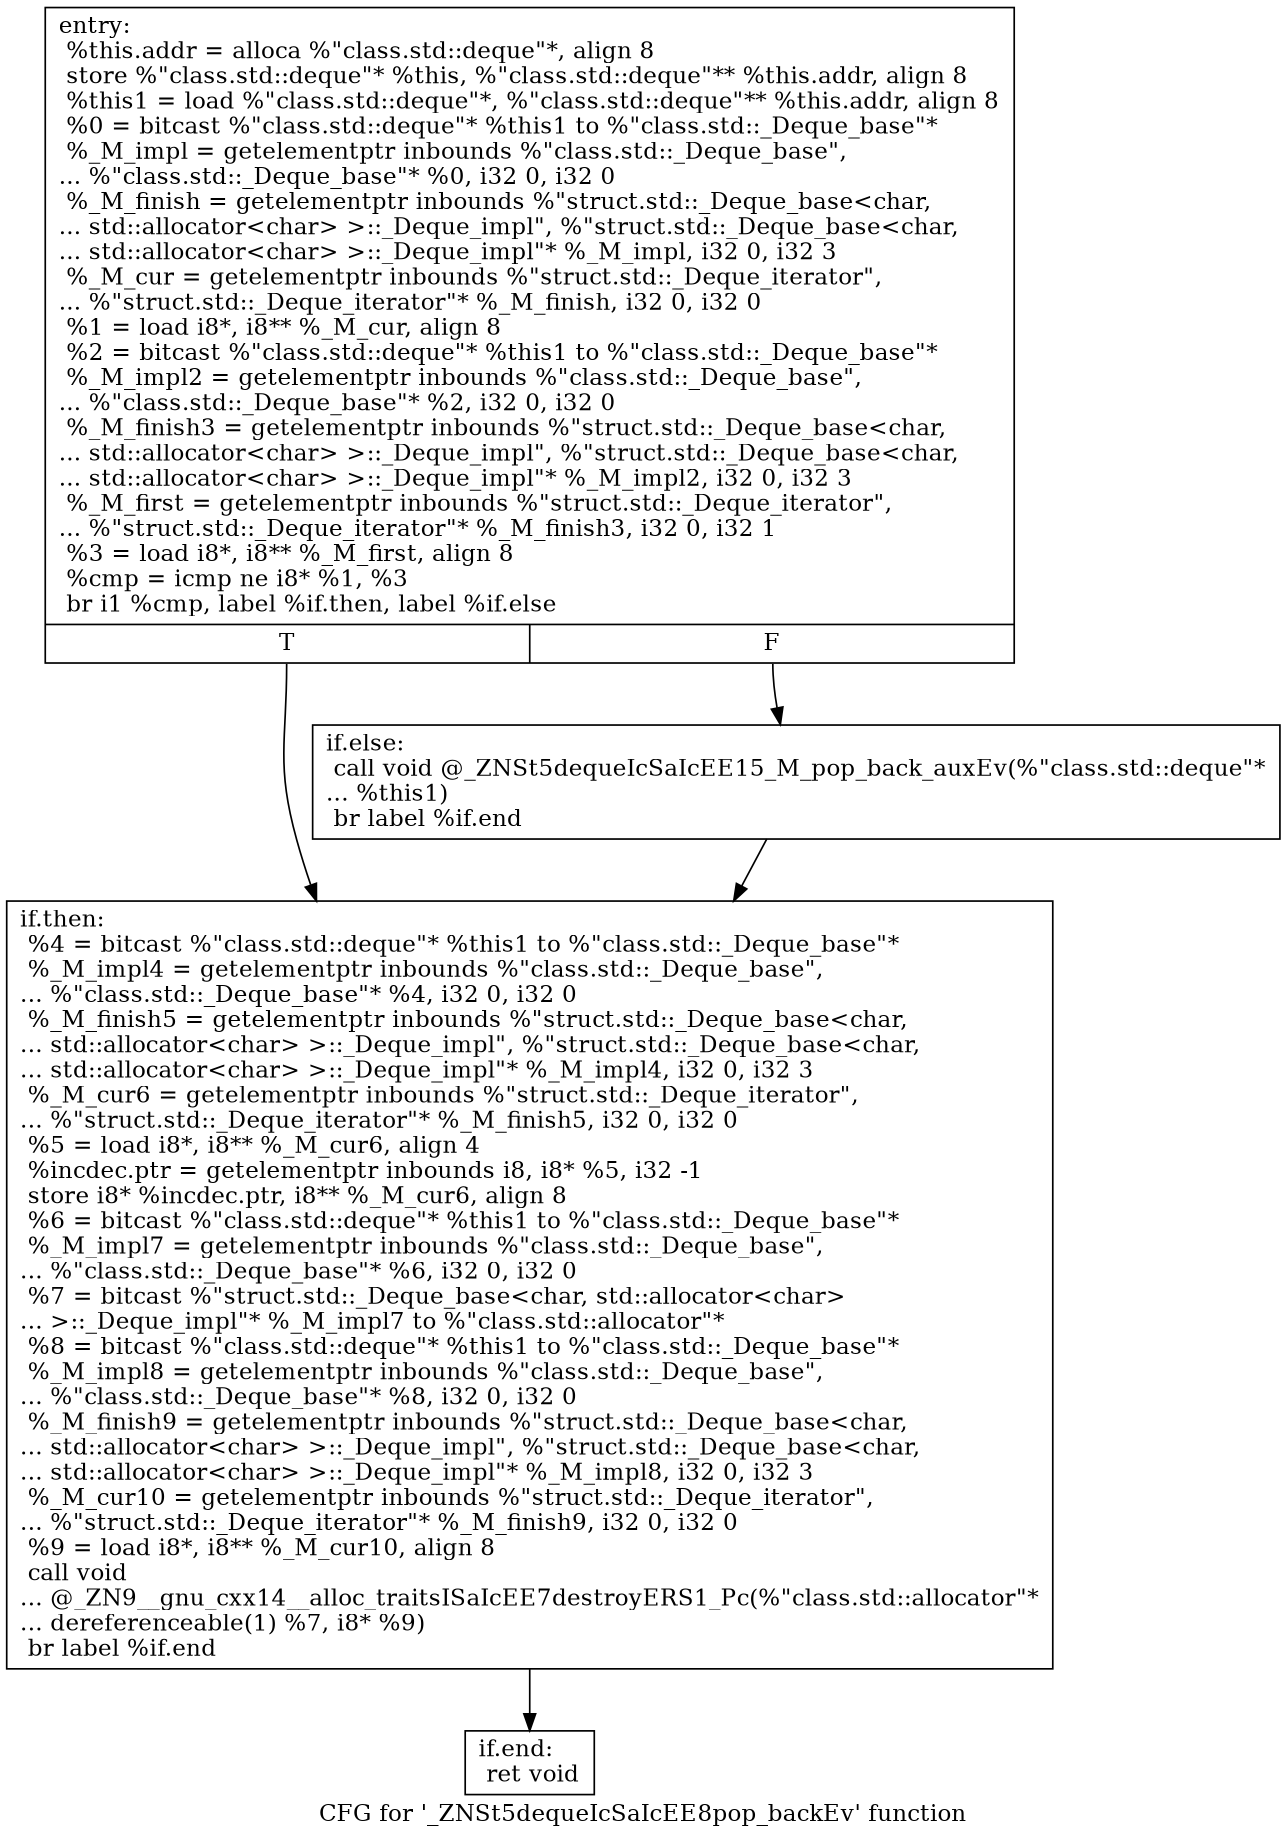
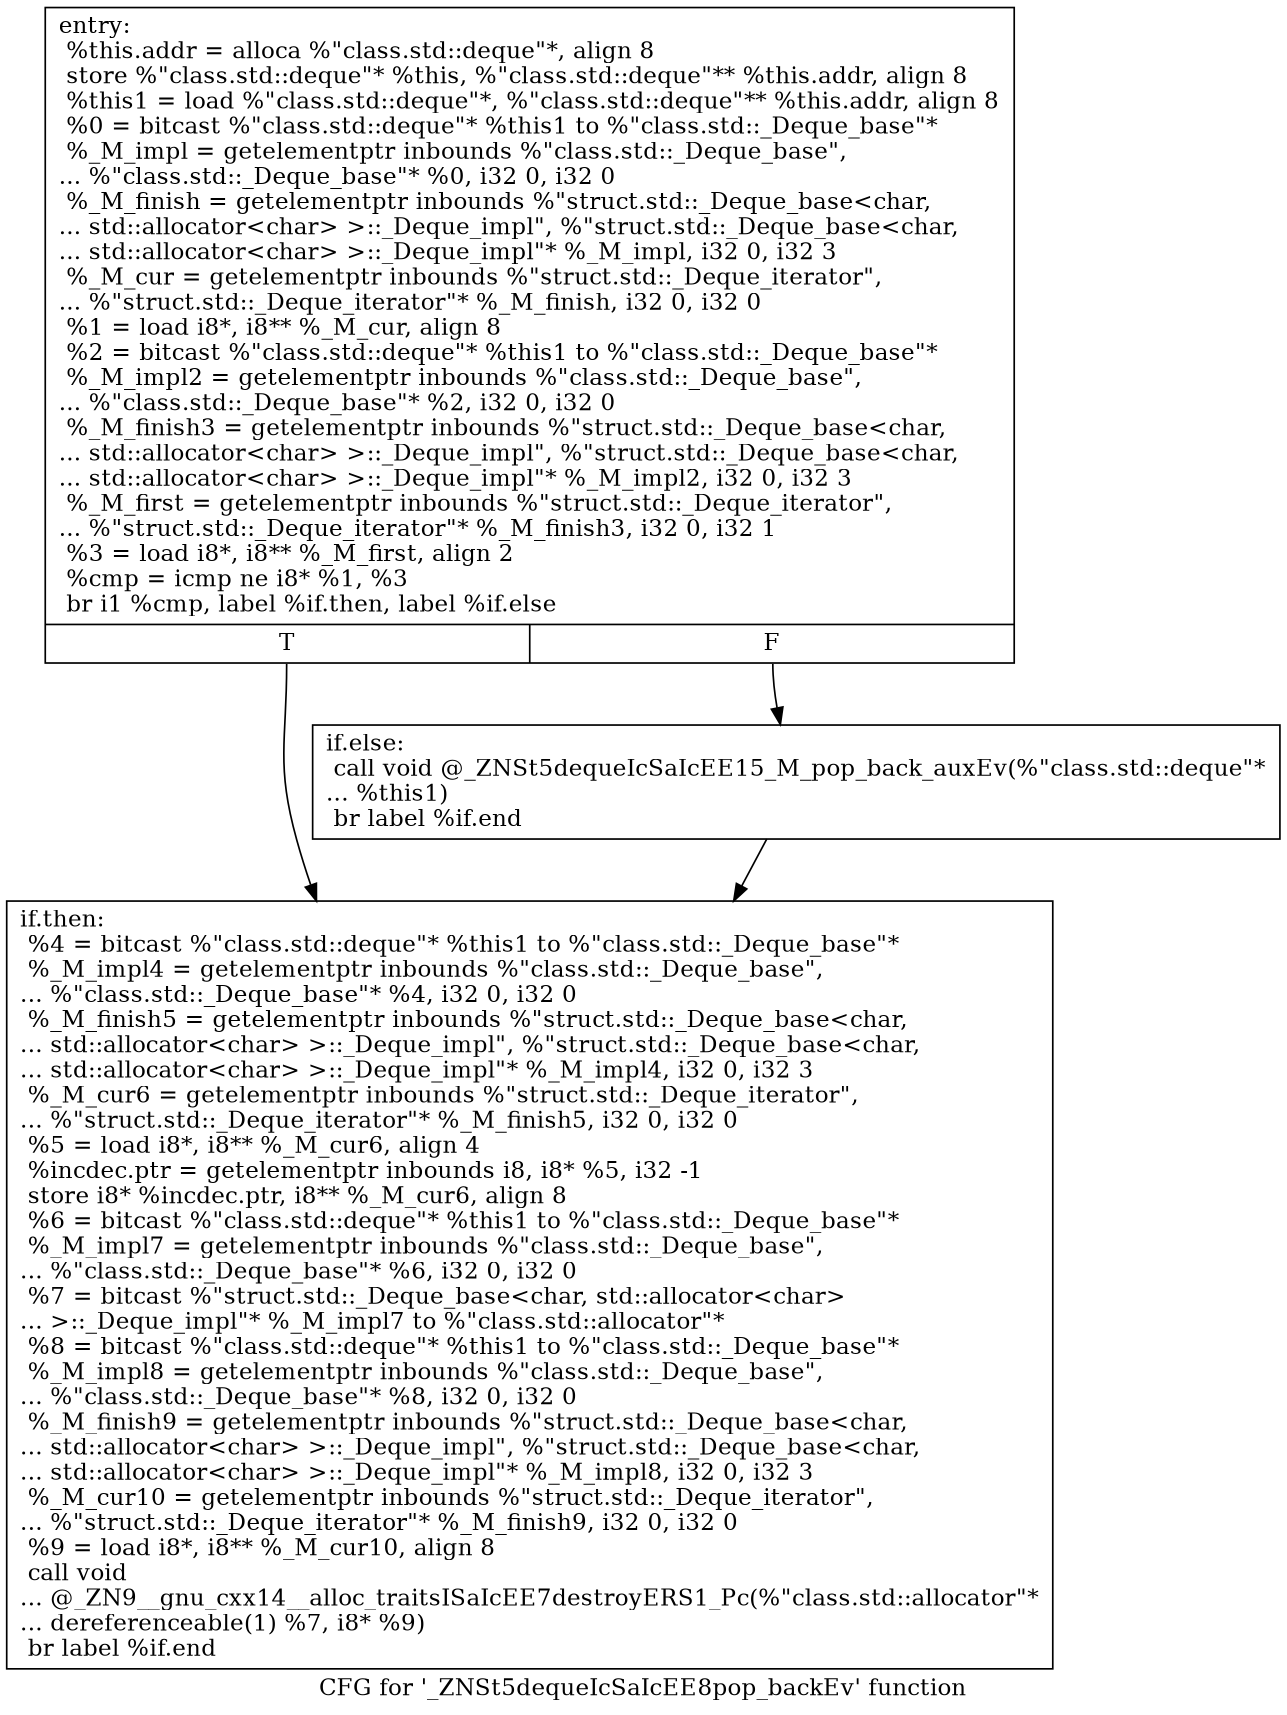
(287, 554) -> (287, 554)
(530, 1763) -> none
